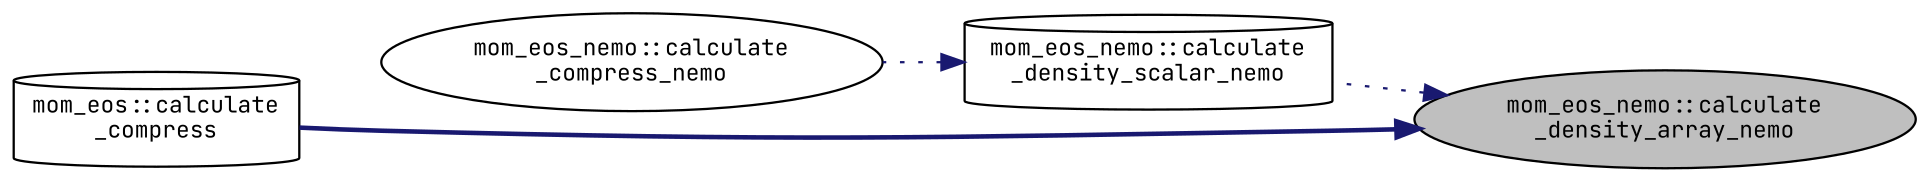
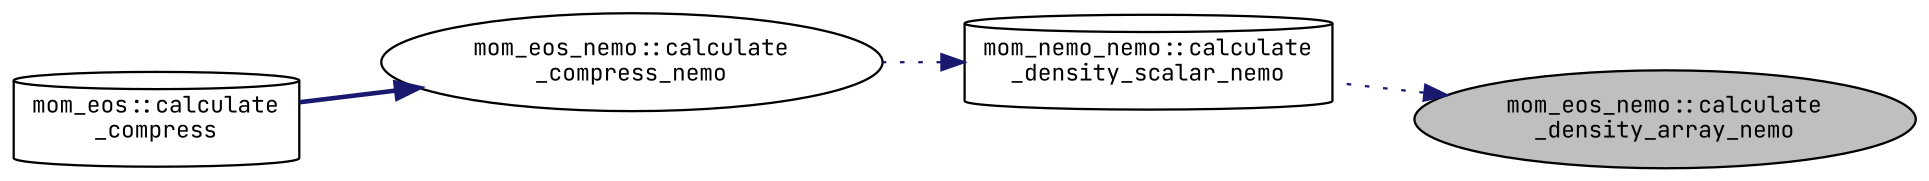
(1149, 62) -> (1149, 62)
(848, 138) -> (348, 96)
